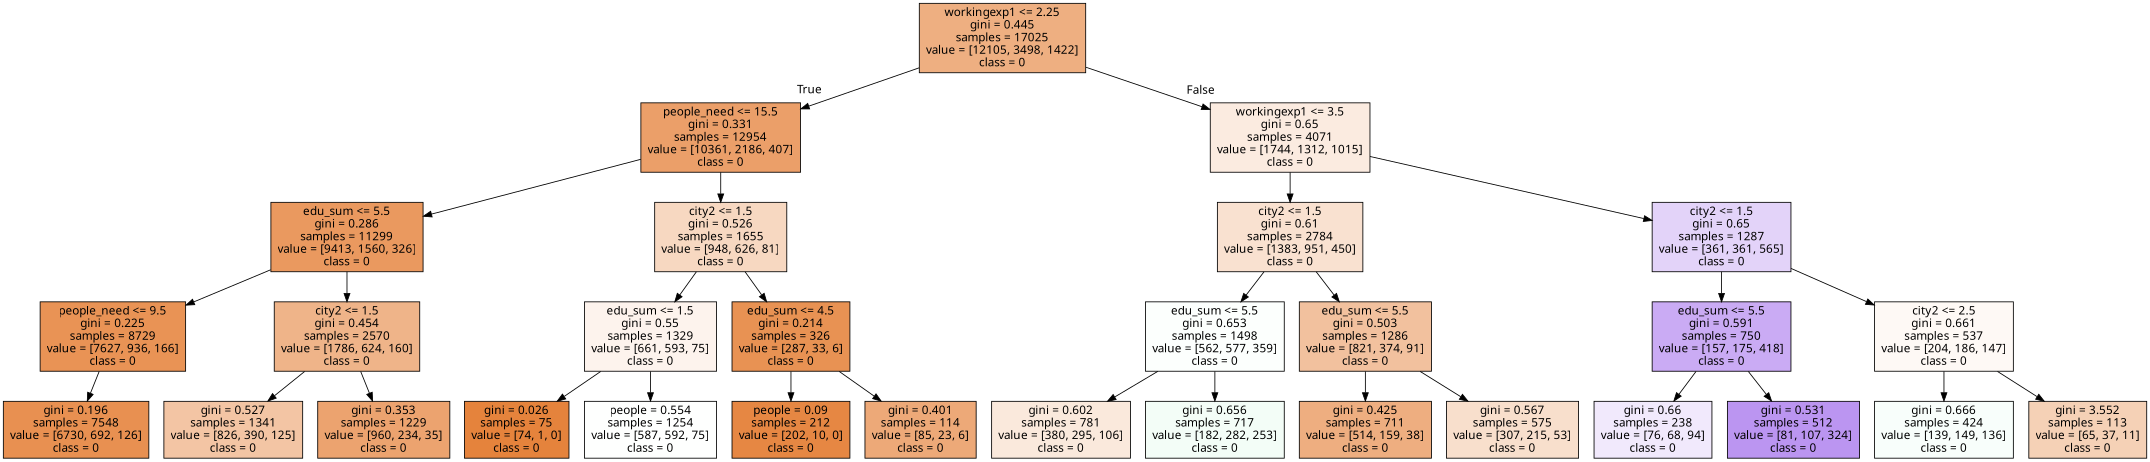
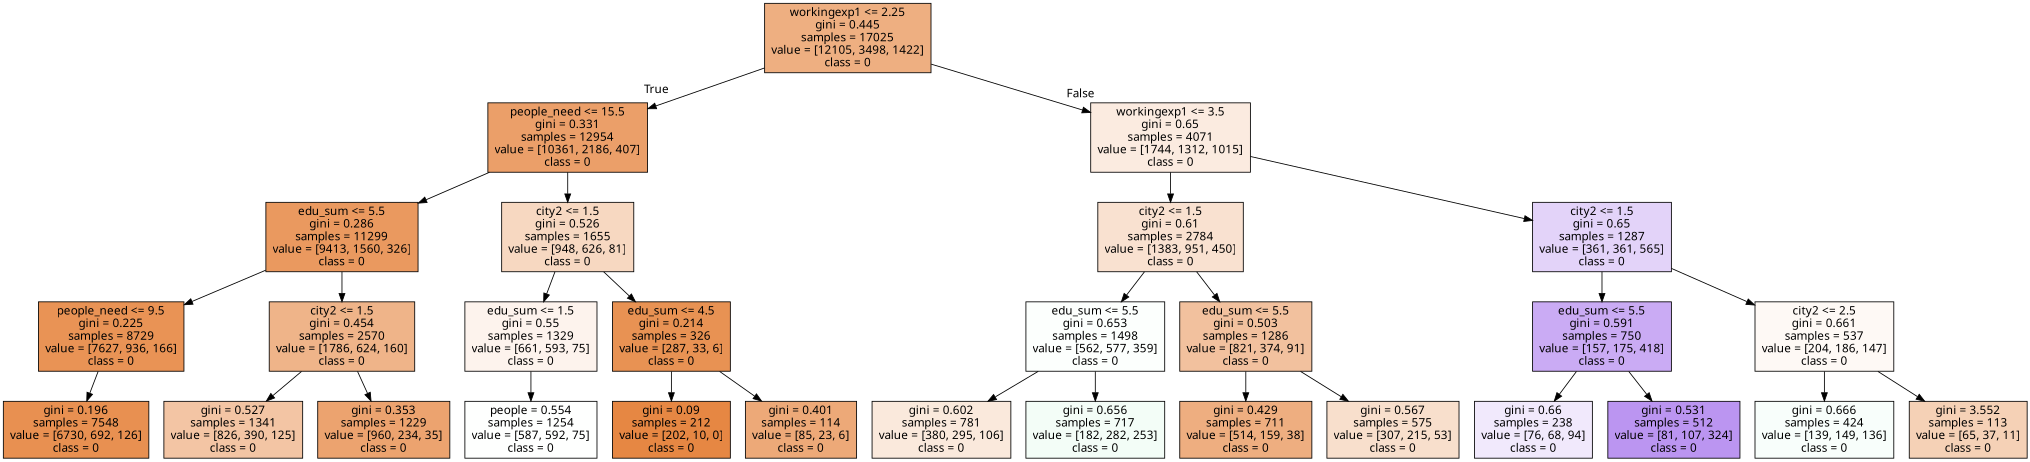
(517, 430) -> none
(791, 430) -> (671, 430)
(1365, 430) -> (1246, 430)
